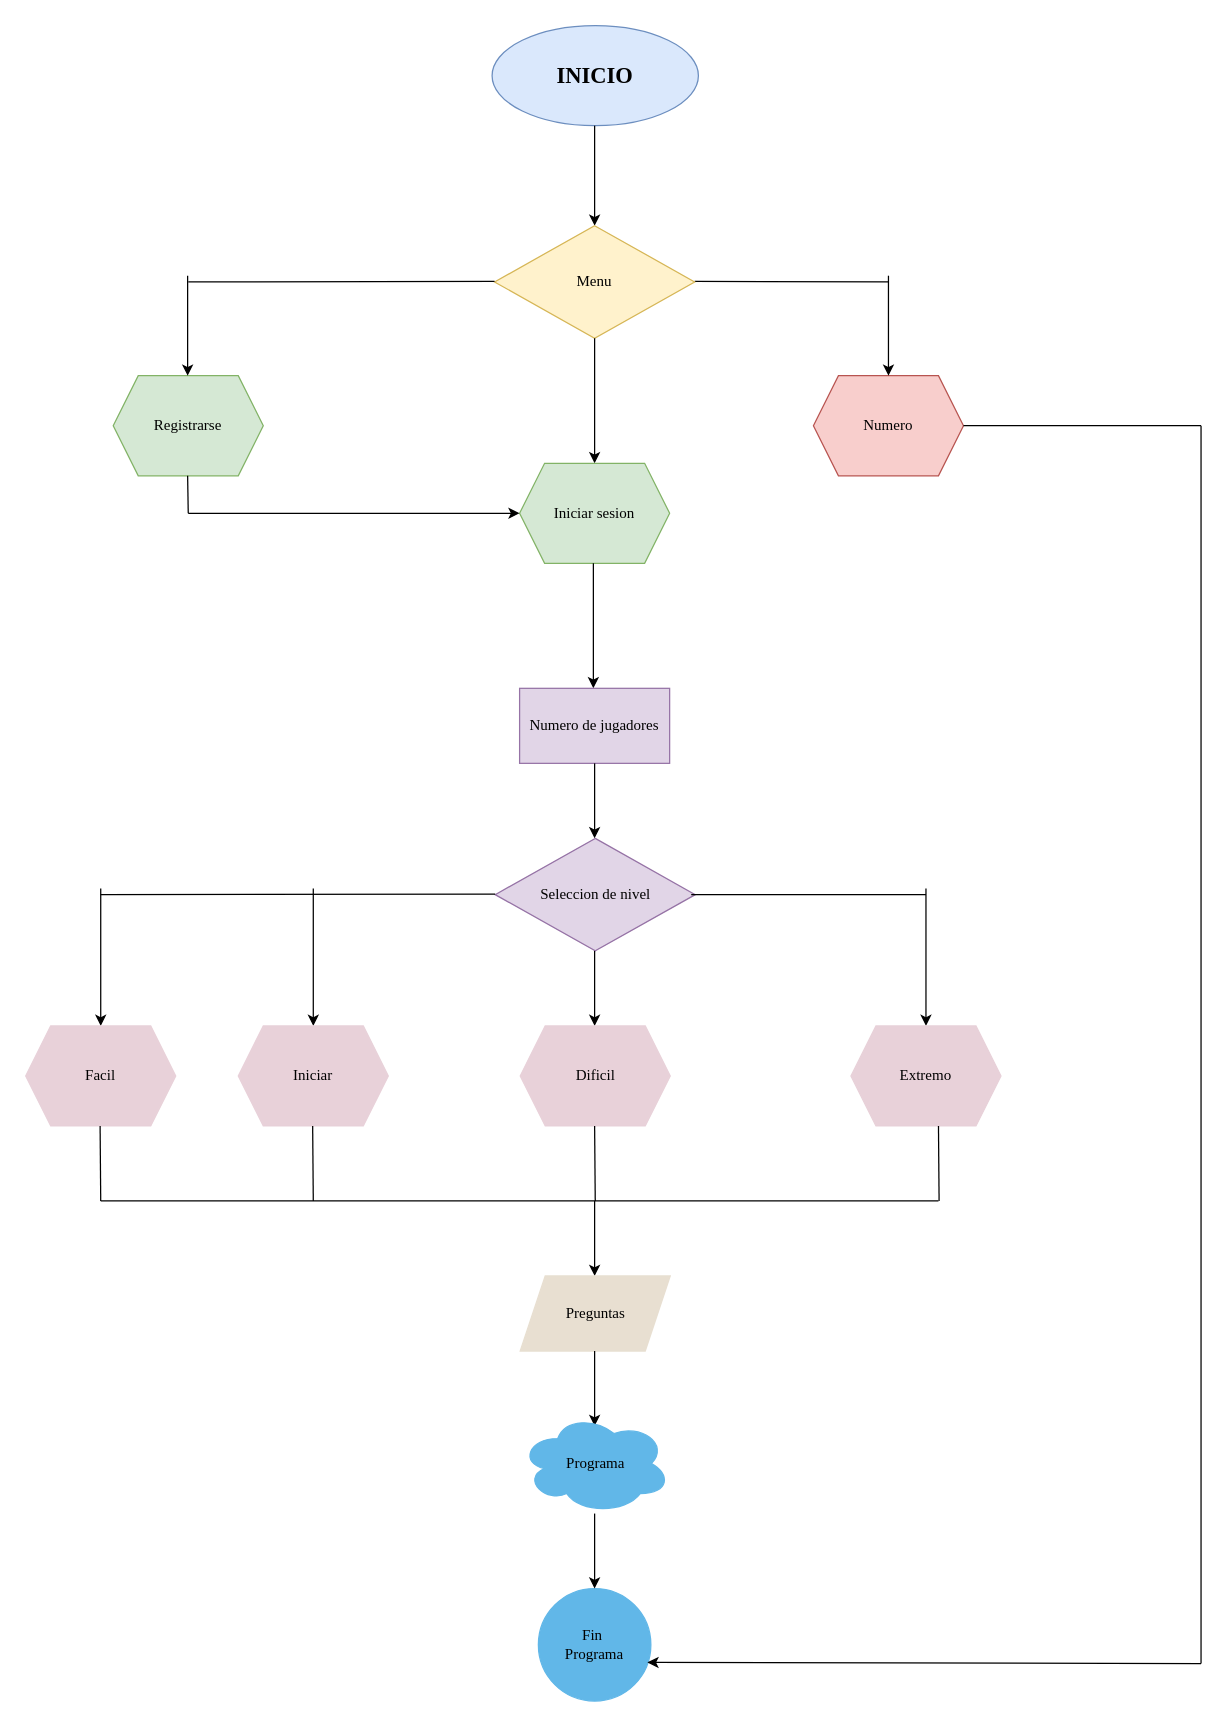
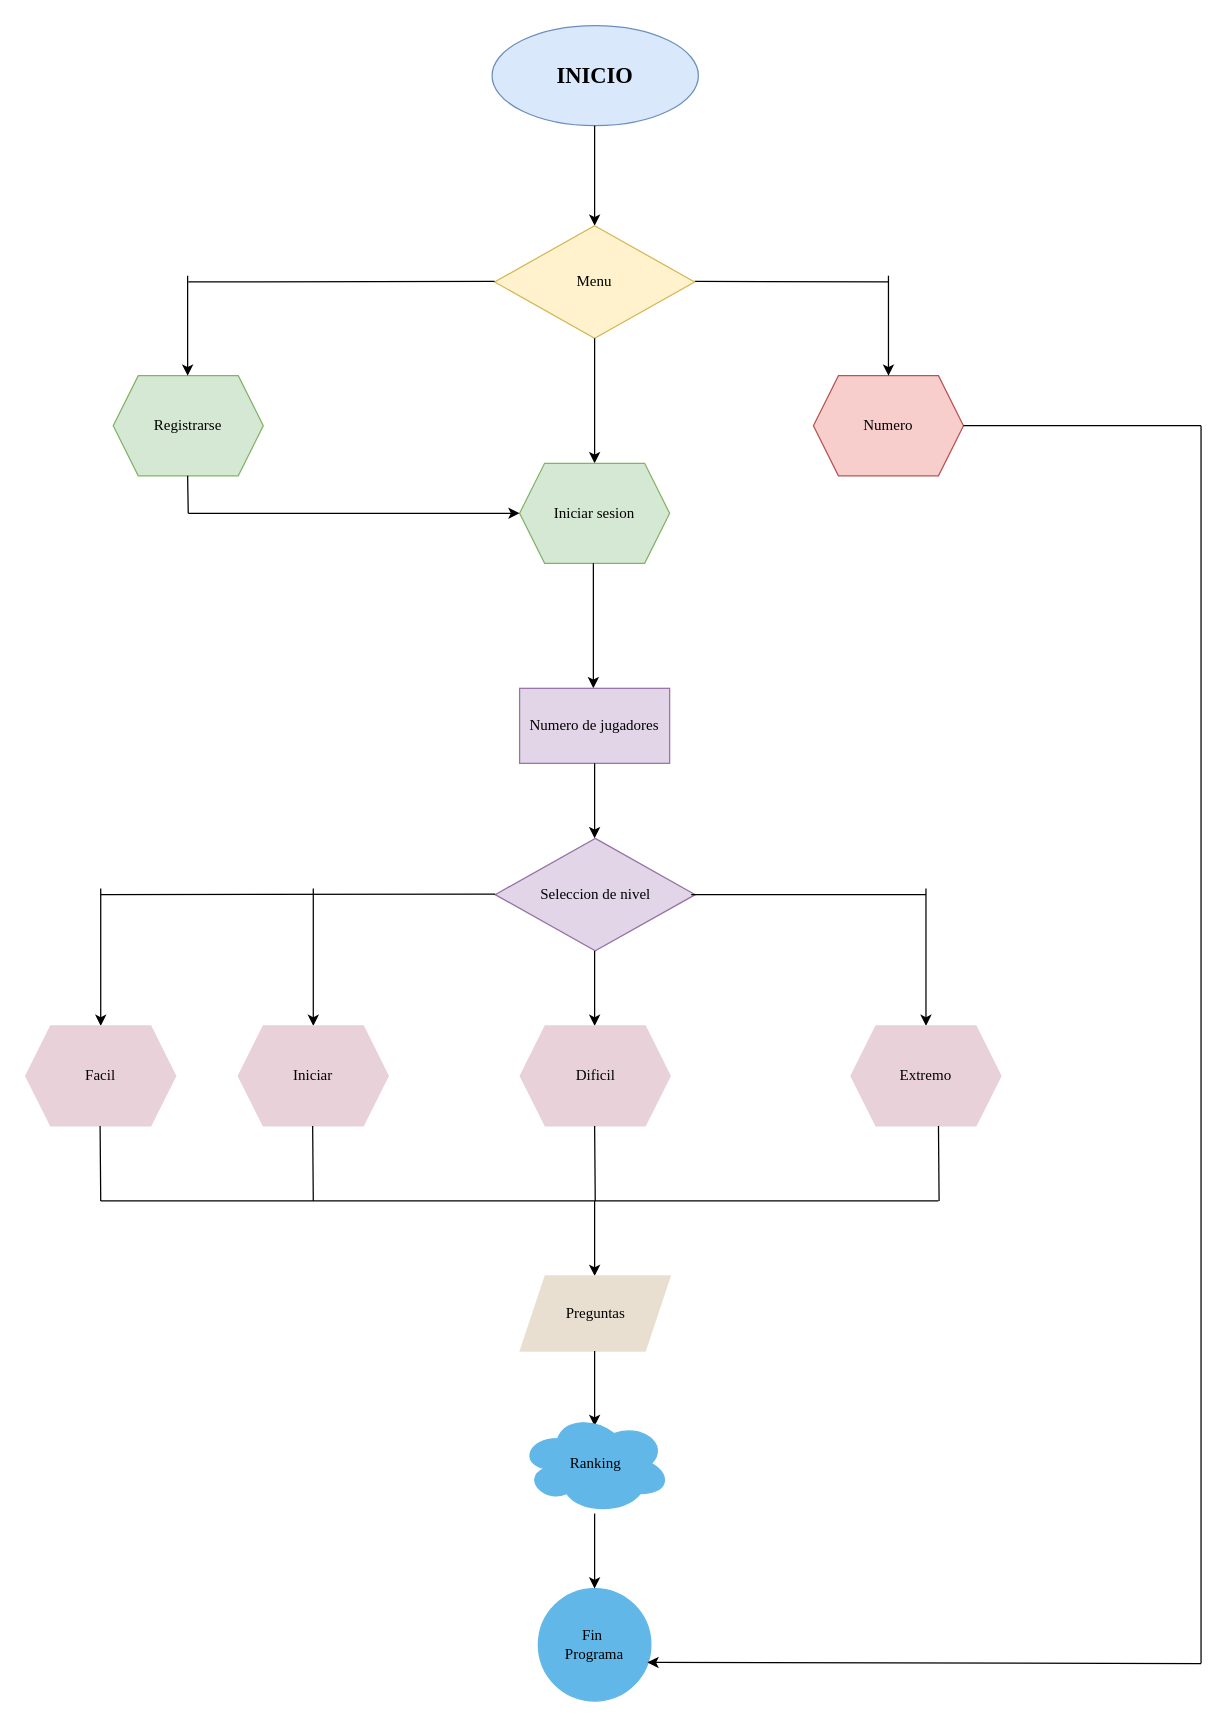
(596, 1463) -> (596, 1463)
